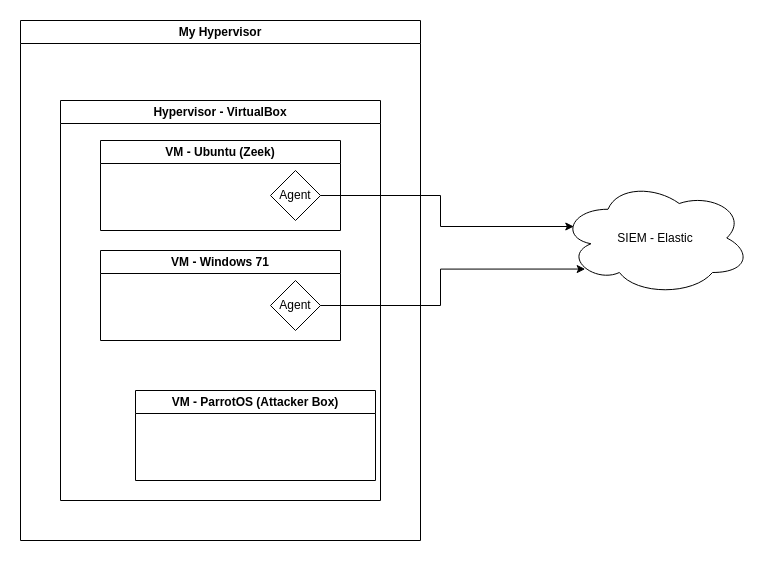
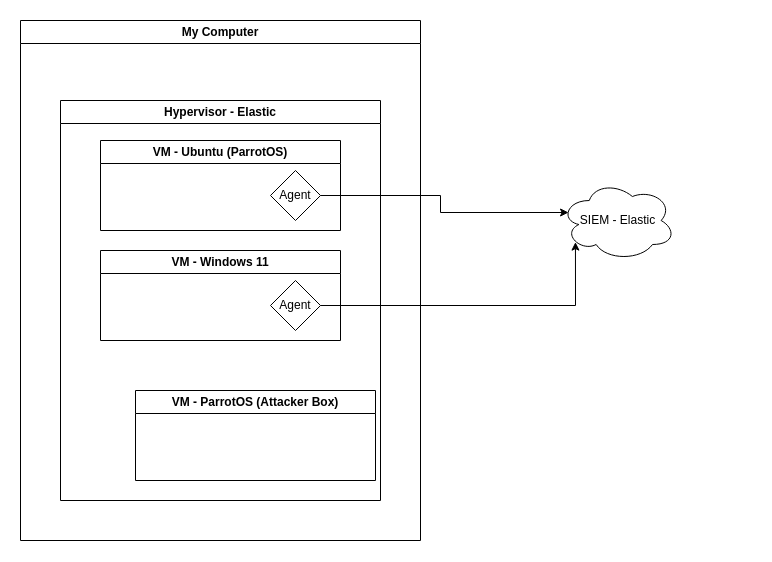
(221, 33) -> (221, 33)
(221, 113) -> (221, 113)
(221, 153) -> (221, 153)
(656, 238) -> (618, 221)
(221, 263) -> (221, 263)
